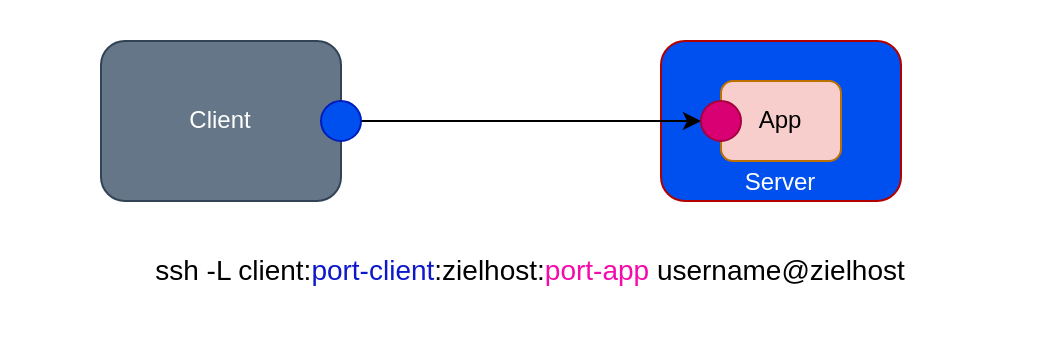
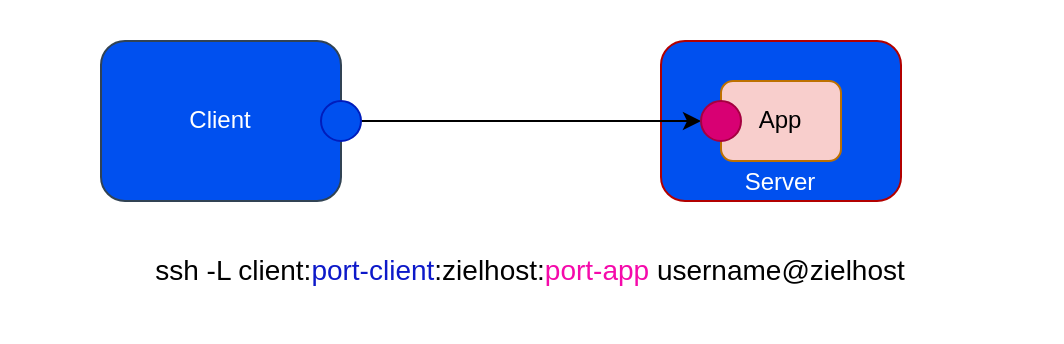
(221, 121) -> (221, 121)
